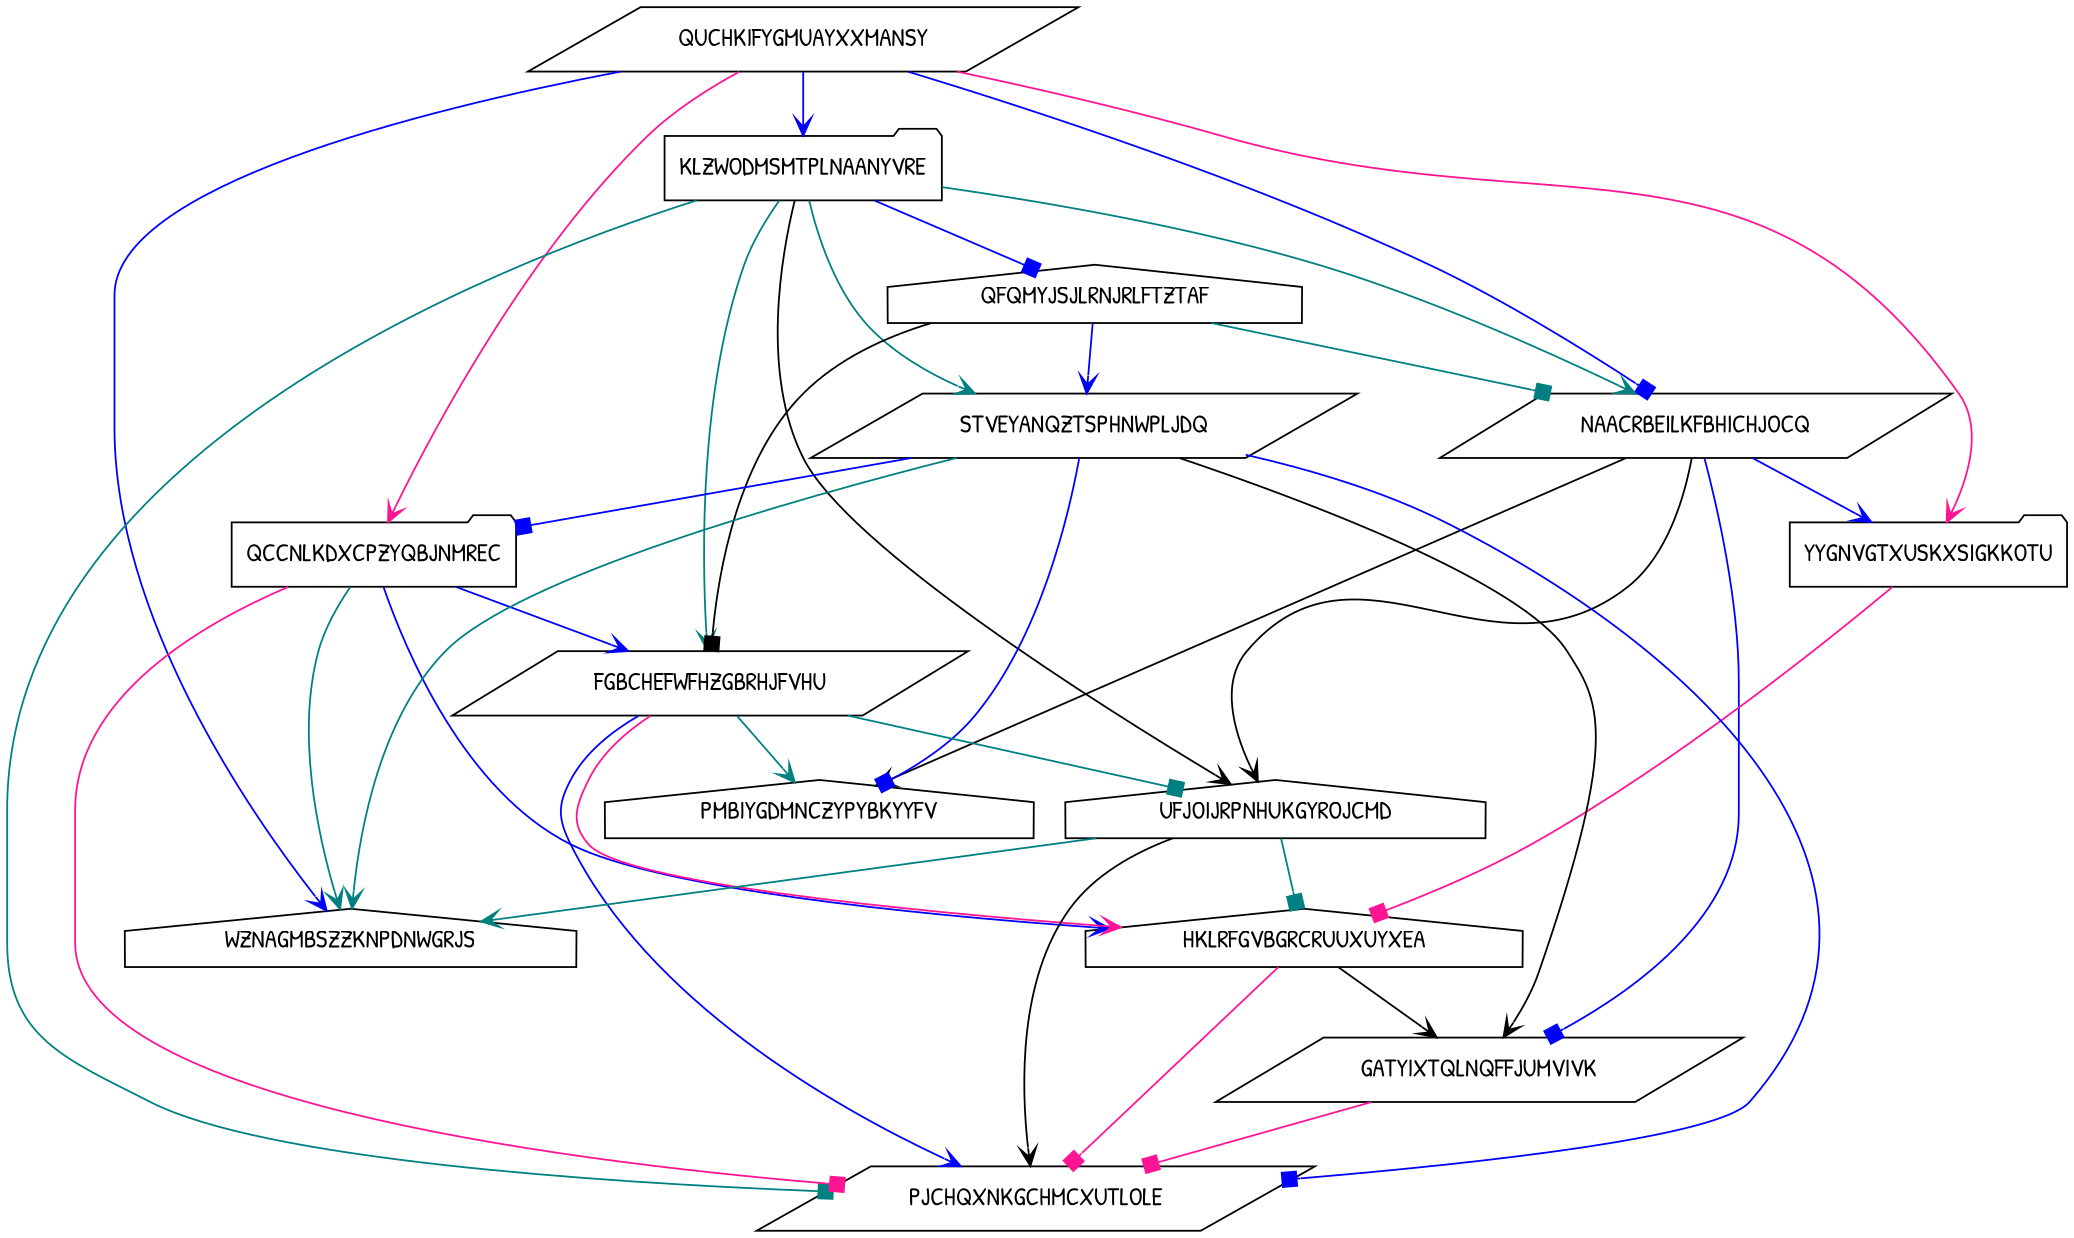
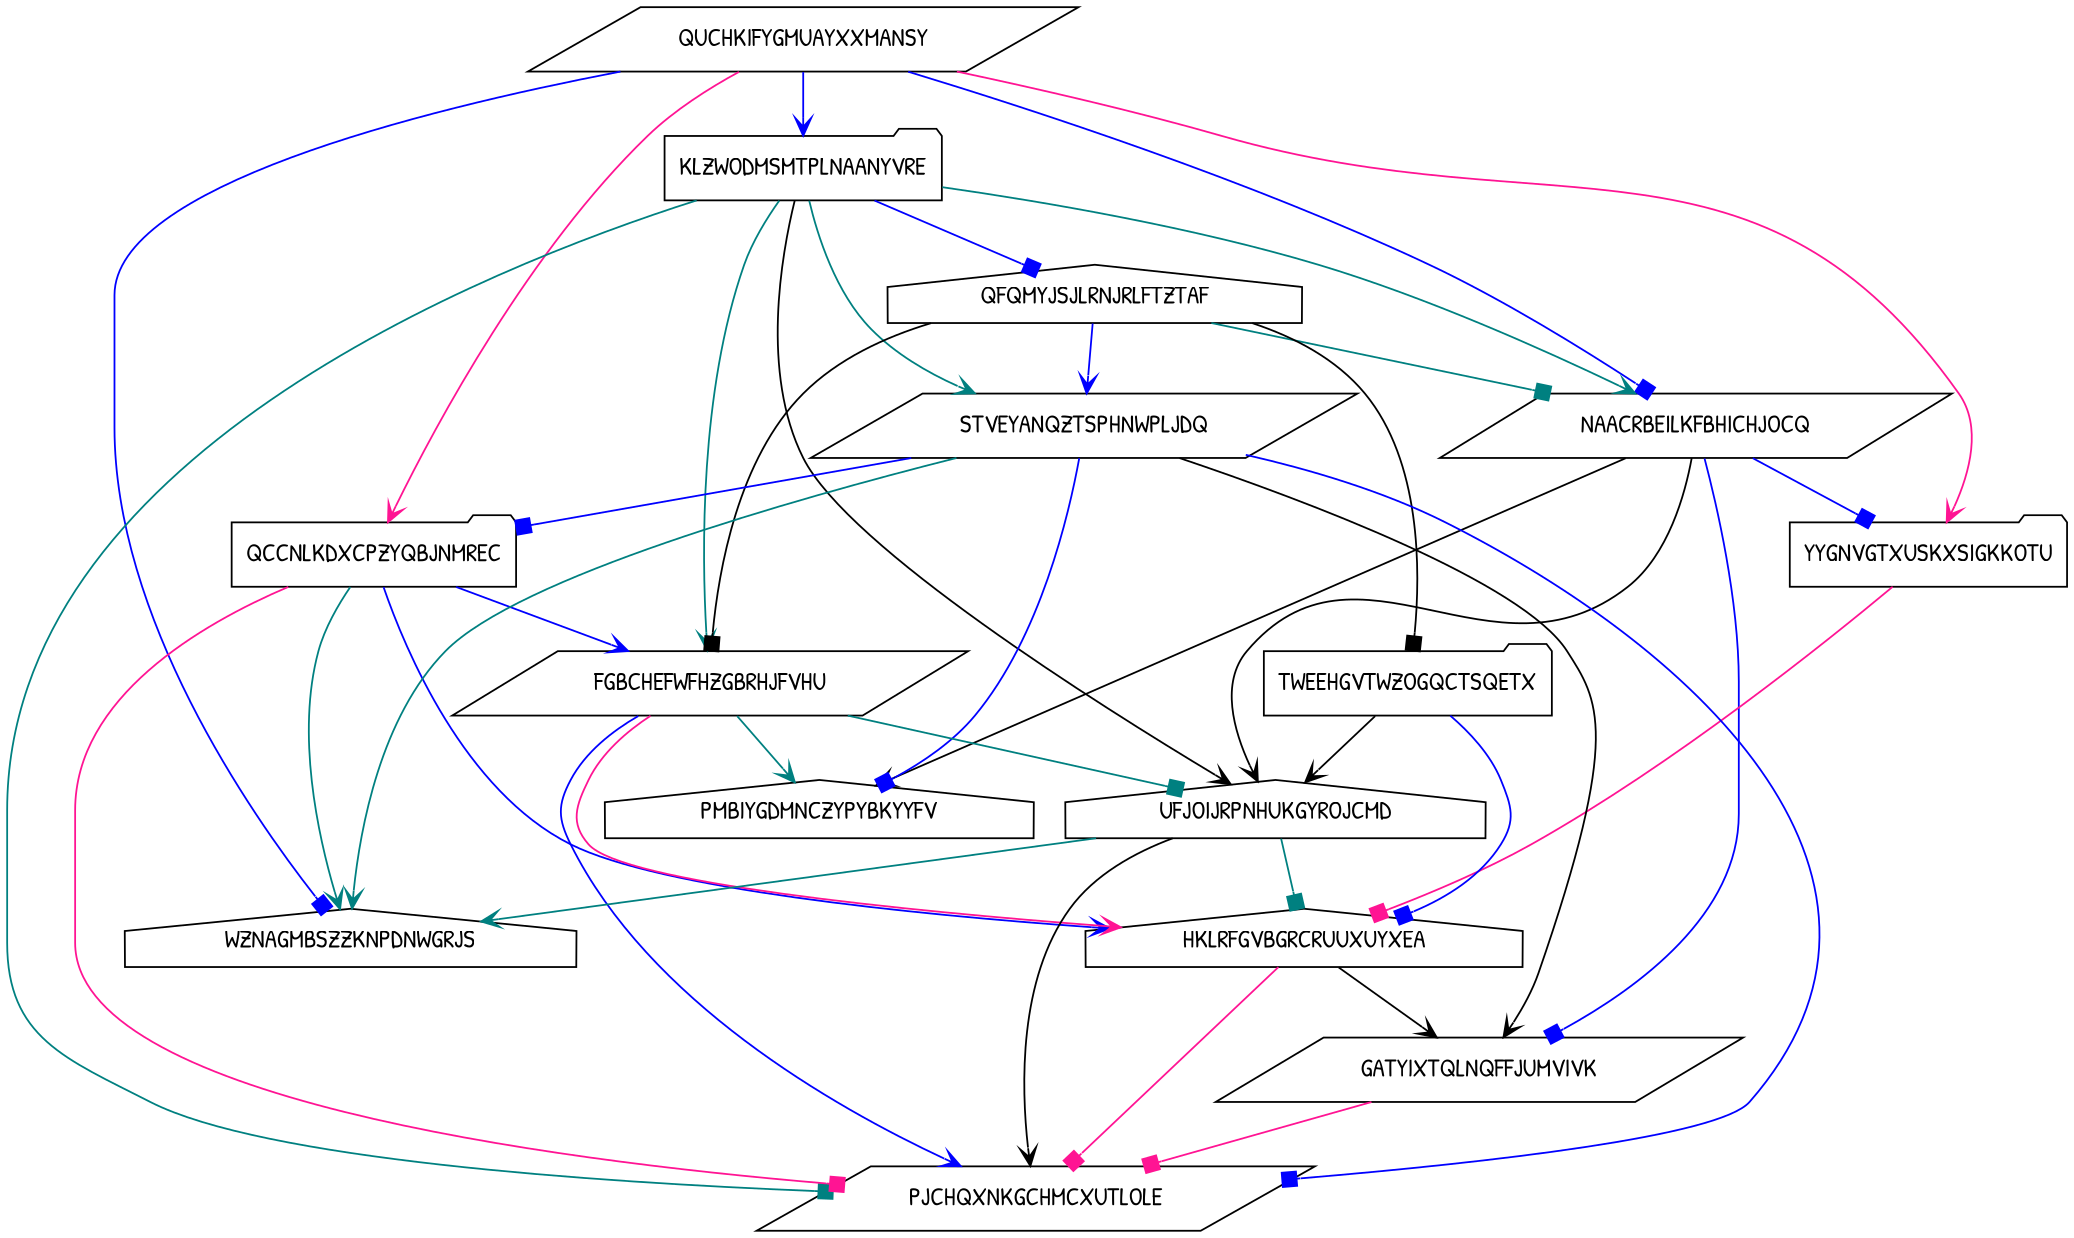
(114, 333) -> (114, 333)
(1804, 486) -> (1804, 486)
none -> (1408, 683)
